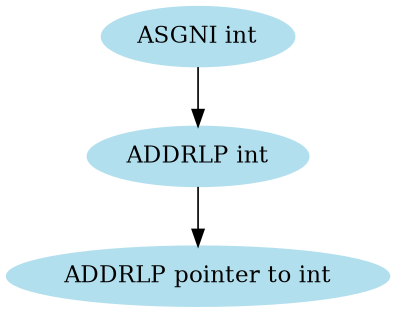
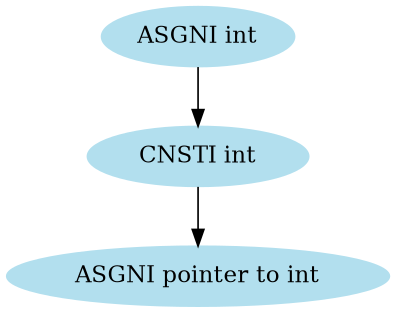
(198, 156) -> (198, 156)
(198, 276) -> (198, 276)
